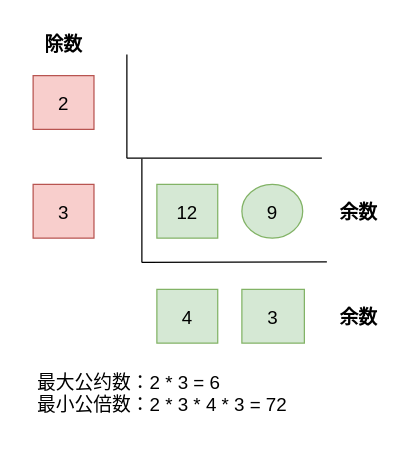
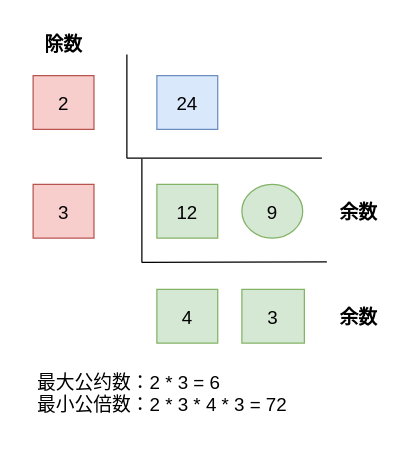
none -> (187, 103)
